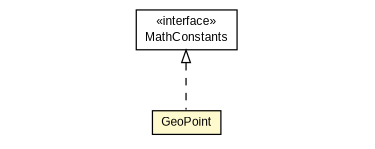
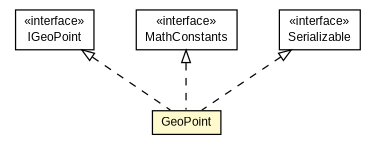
none -> (54, 30)
none -> (319, 30)
